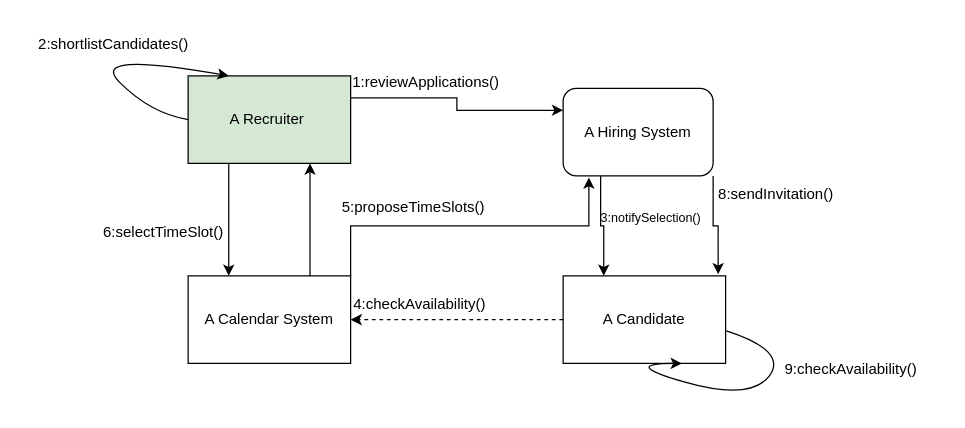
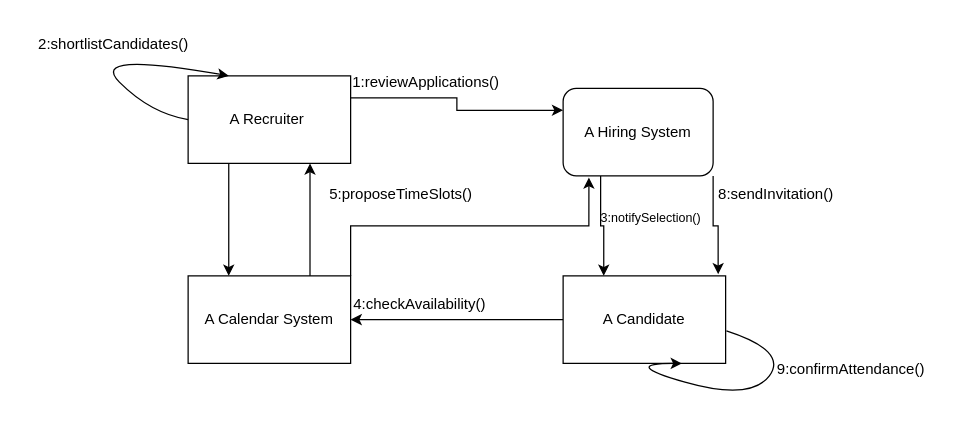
(269, 119) -> (269, 119)
(413, 207) -> (401, 194)
(163, 232) -> none
(460, 319) -> (460, 319)
(851, 369) -> (851, 369)
